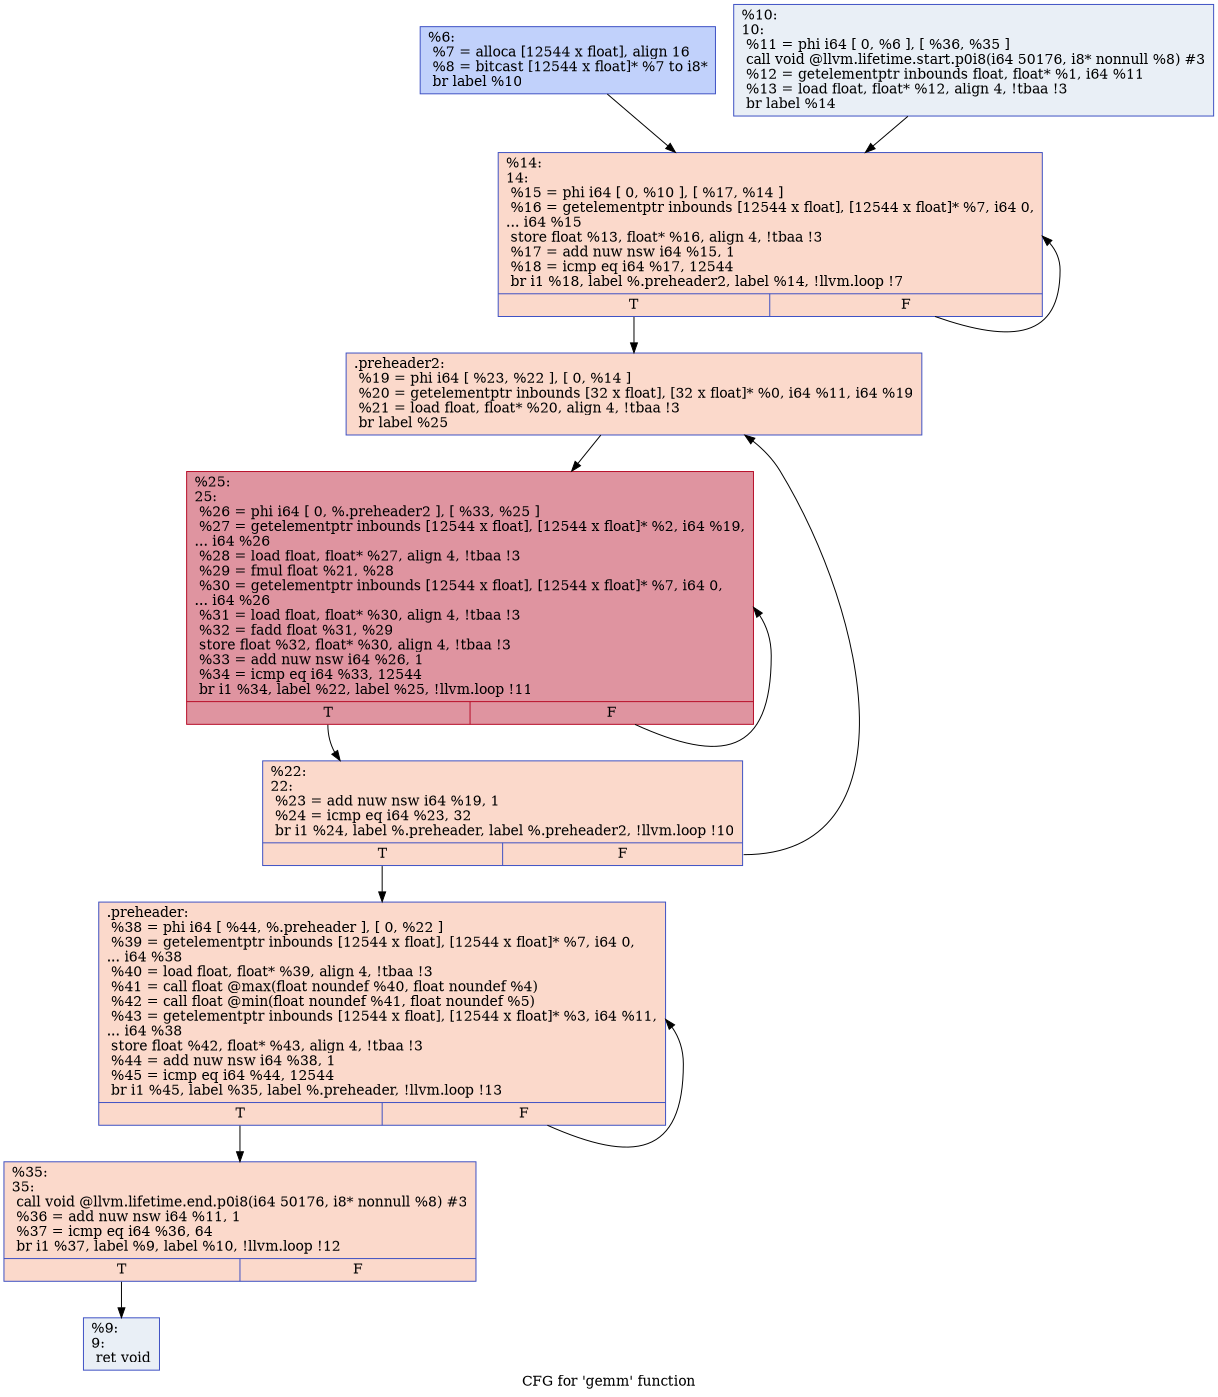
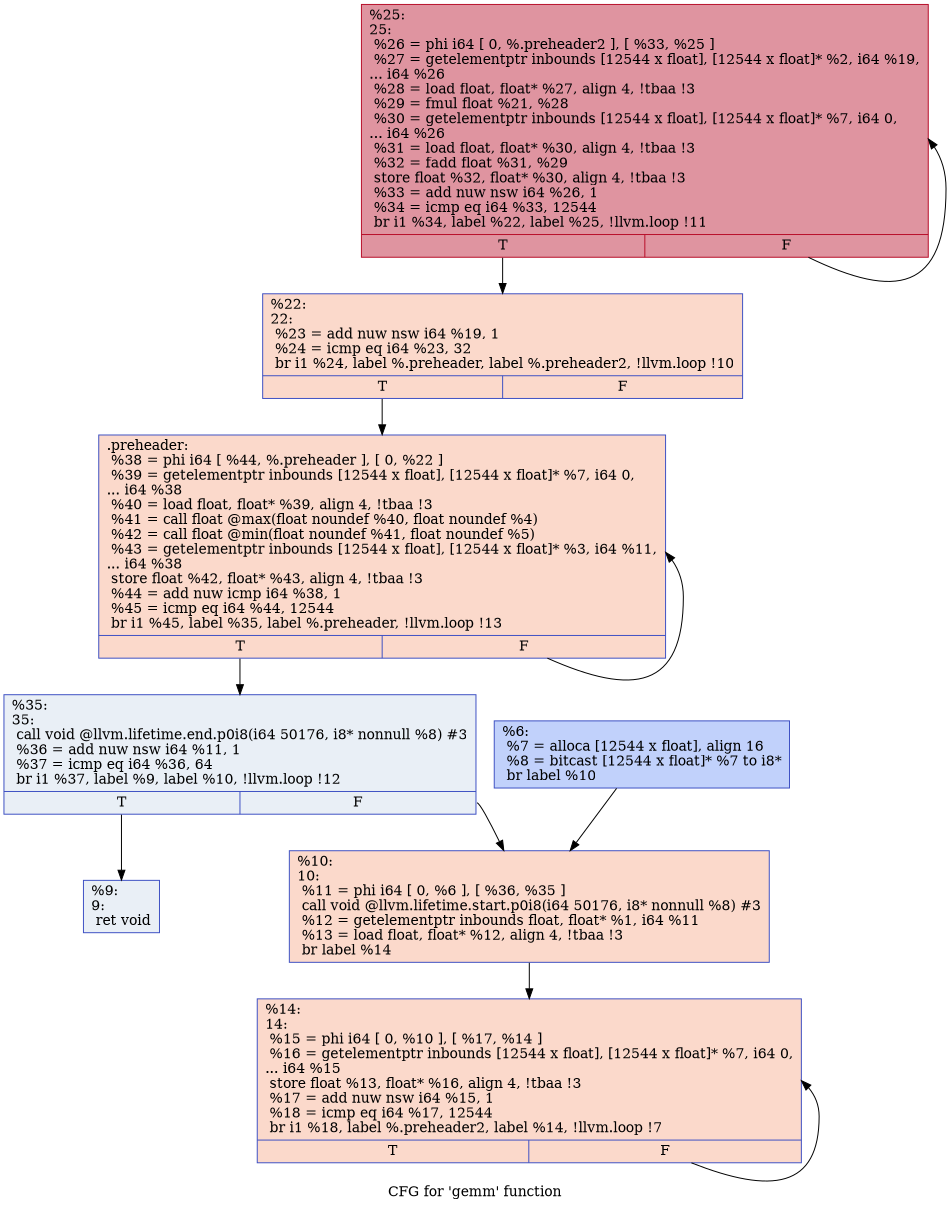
(974, 60) -> (529, 907)
(638, 120) -> (596, 815)
(634, 394) -> none
none -> (489, 821)
(221, 1061) -> (224, 594)
(240, 1222) -> (240, 754)
